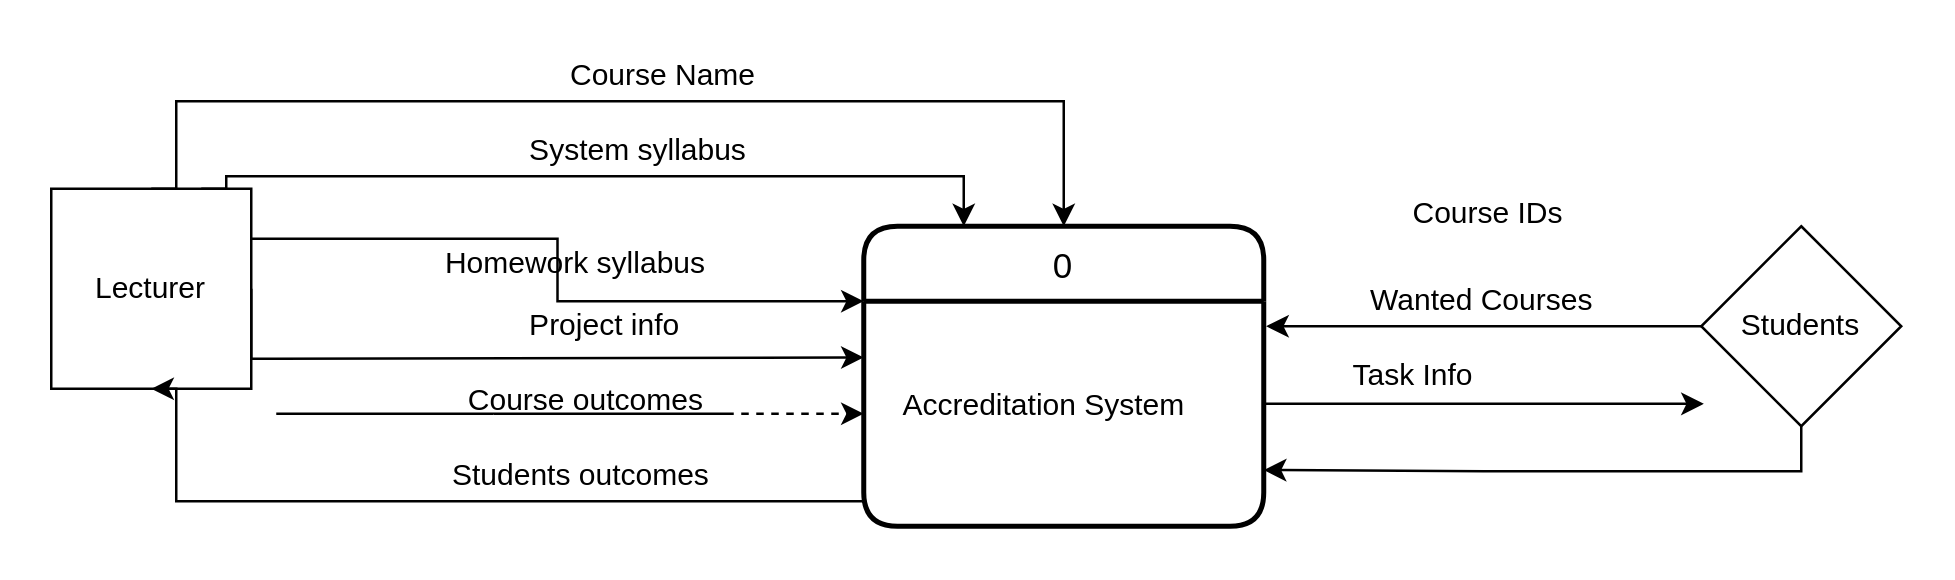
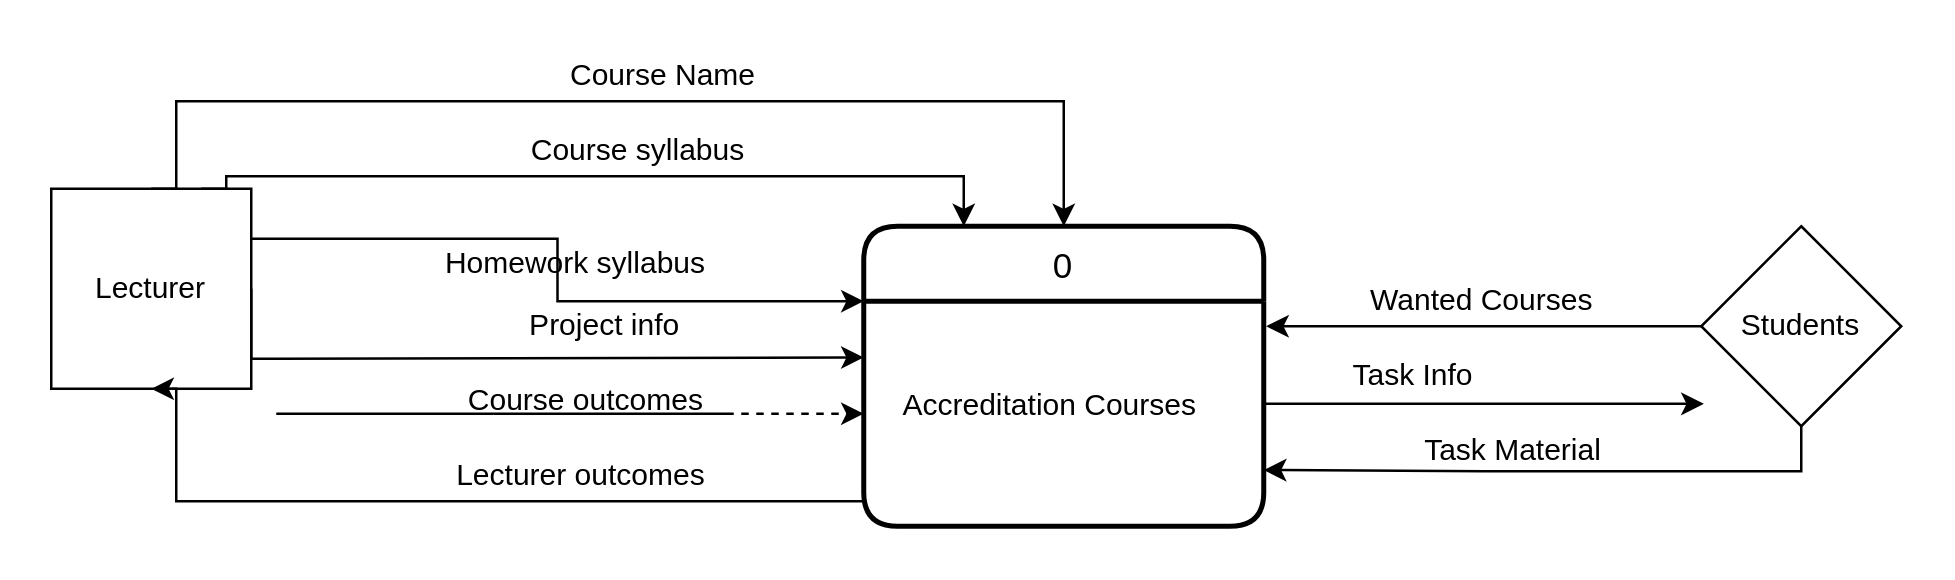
(639, 151) -> (639, 151)
(1489, 214) -> none
(1034, 405) -> (1042, 405)
none -> (1514, 451)
(578, 476) -> (578, 476)
